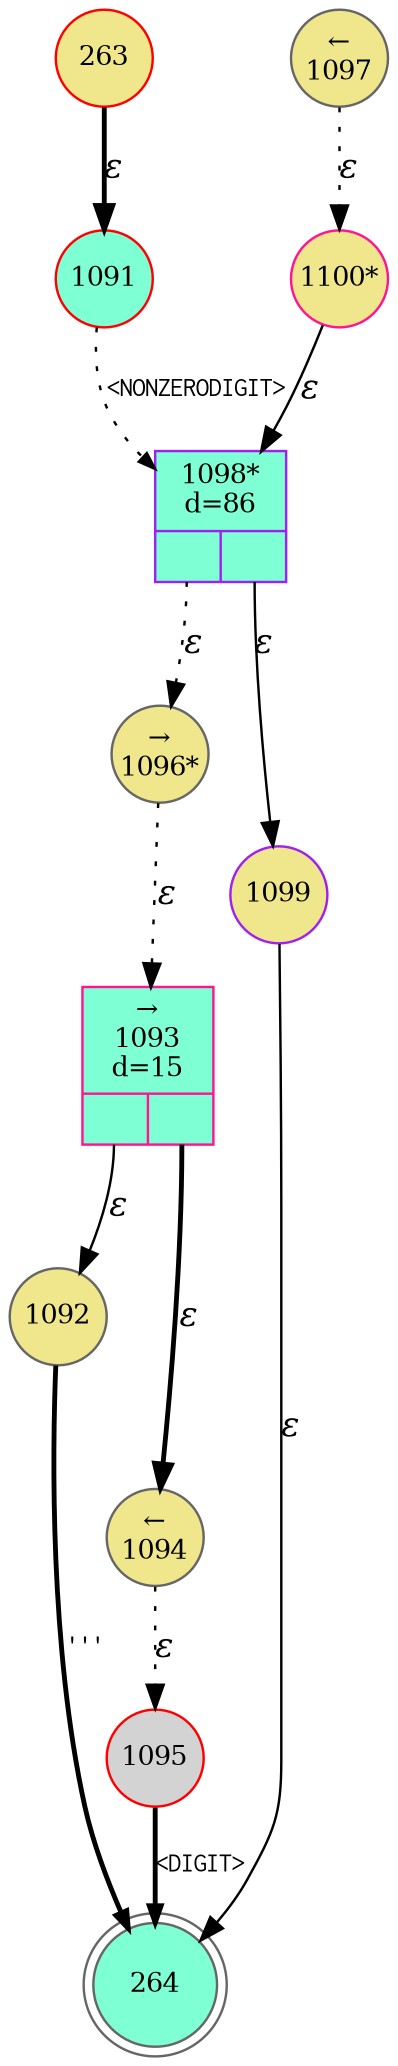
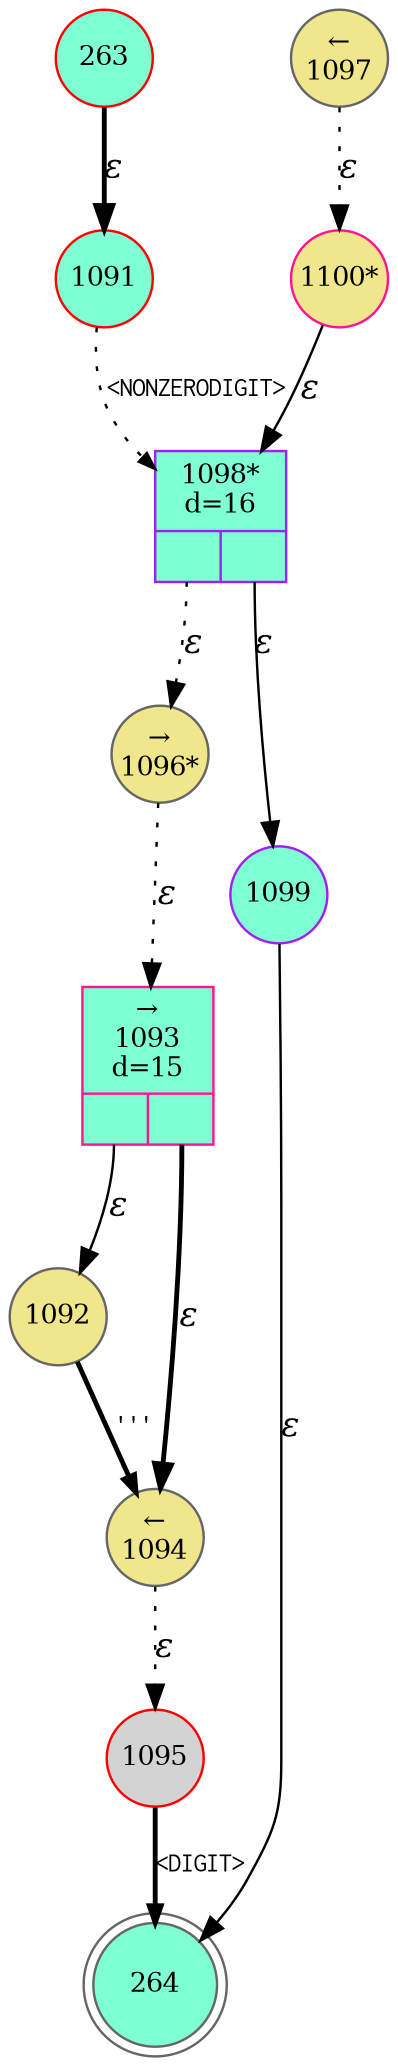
(104, 58) -> (104, 58)
(221, 504) -> (221, 504)
(279, 895) -> (279, 895)
(61, 1643) -> (103, 1419)
